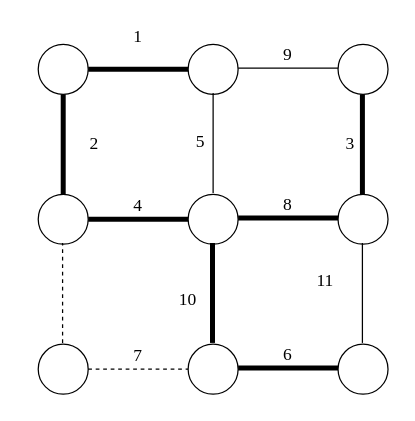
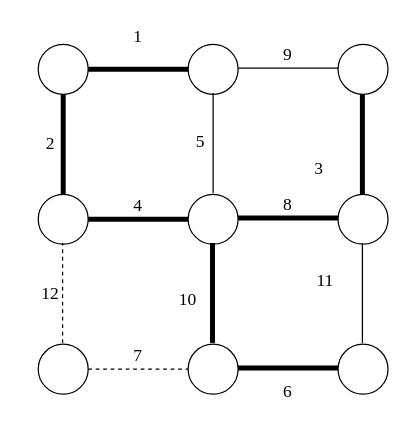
(94, 144) -> (51, 144)
(351, 144) -> (319, 169)
none -> (51, 294)
(288, 356) -> (288, 393)
